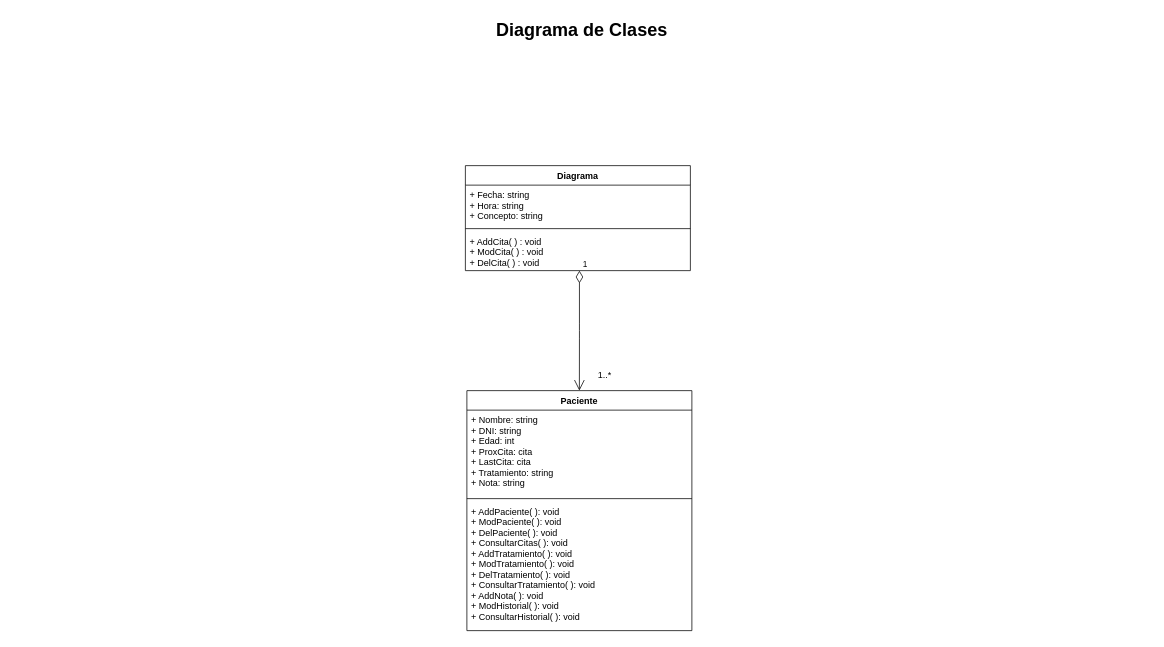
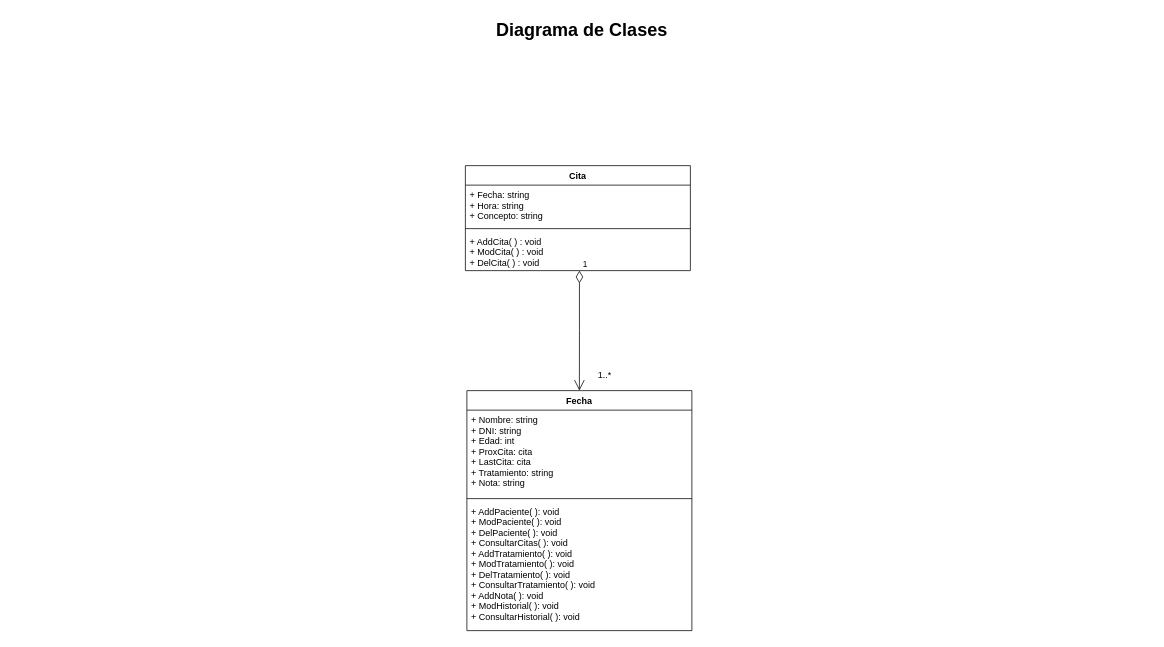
(578, 176) -> (578, 176)
(579, 401) -> (579, 401)
